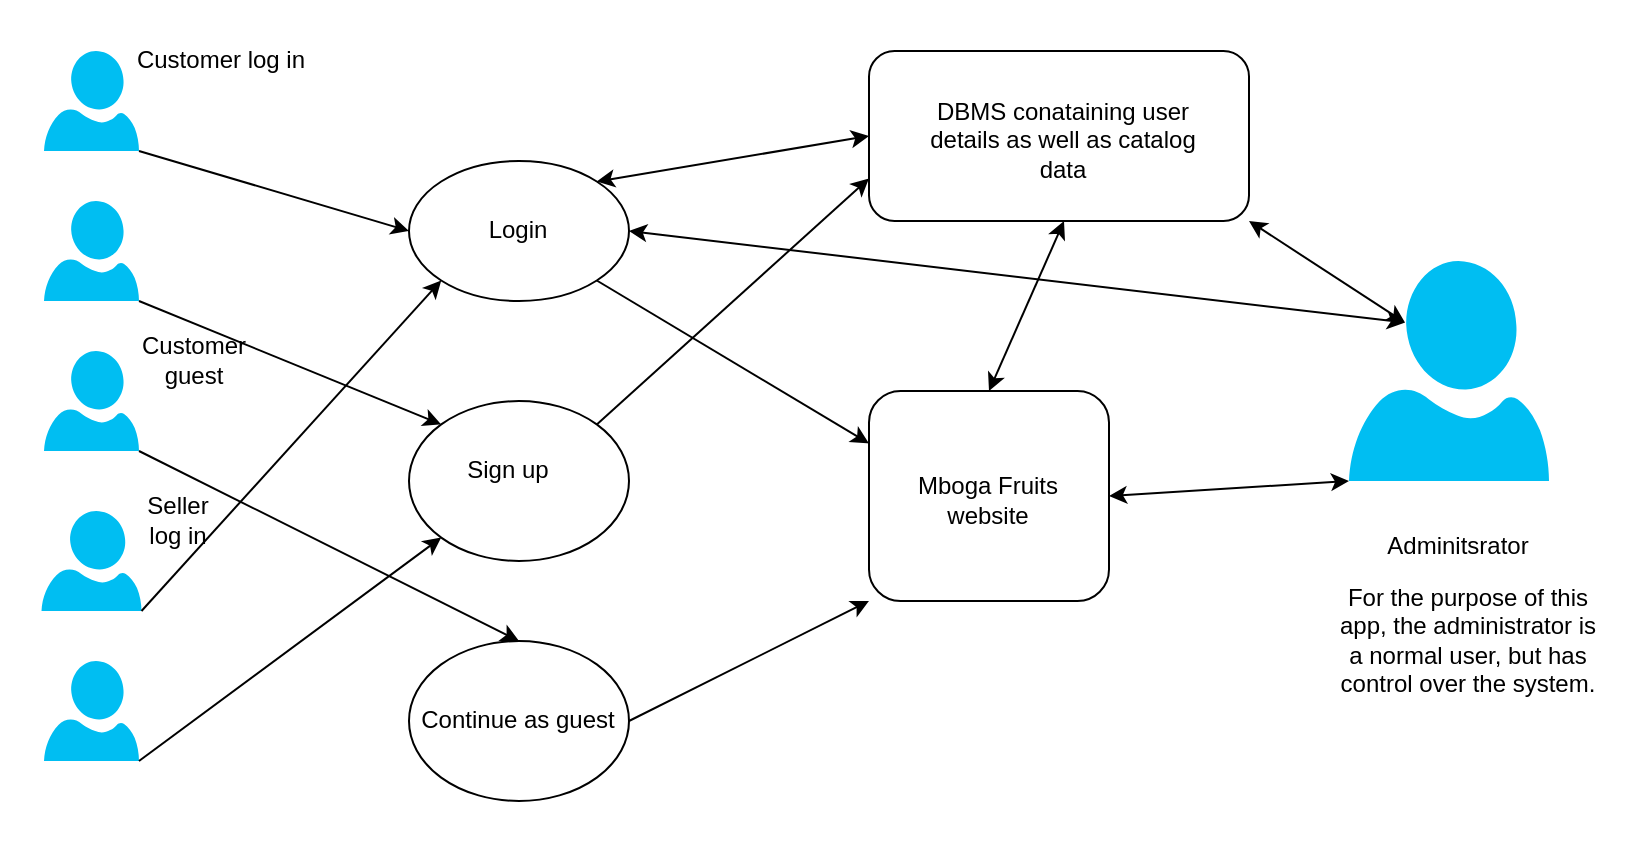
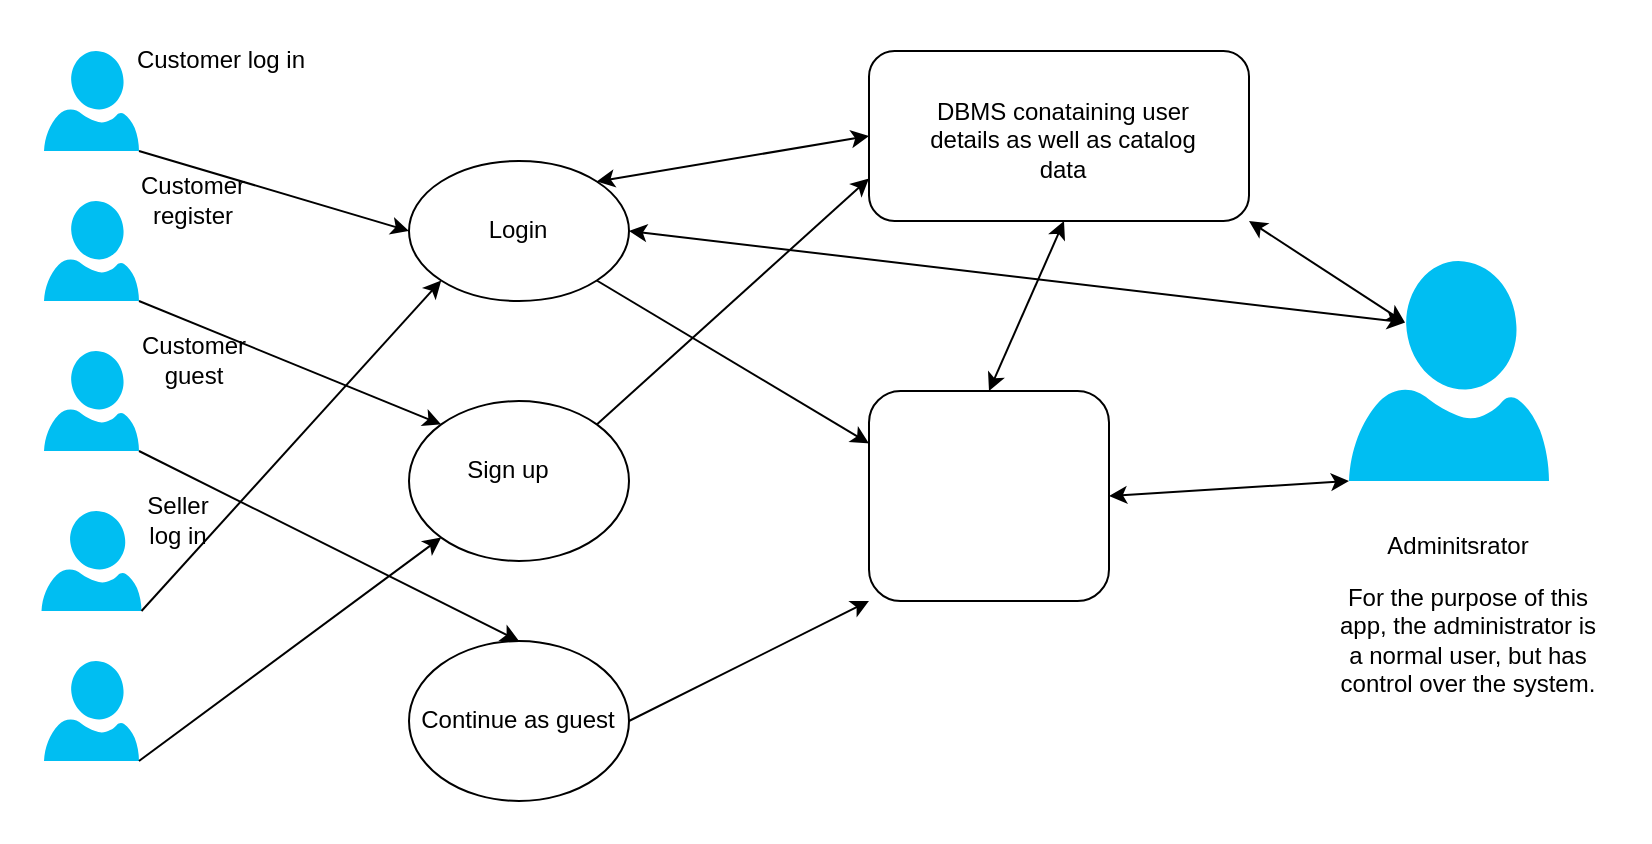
none -> (194, 201)
(989, 501) -> none
